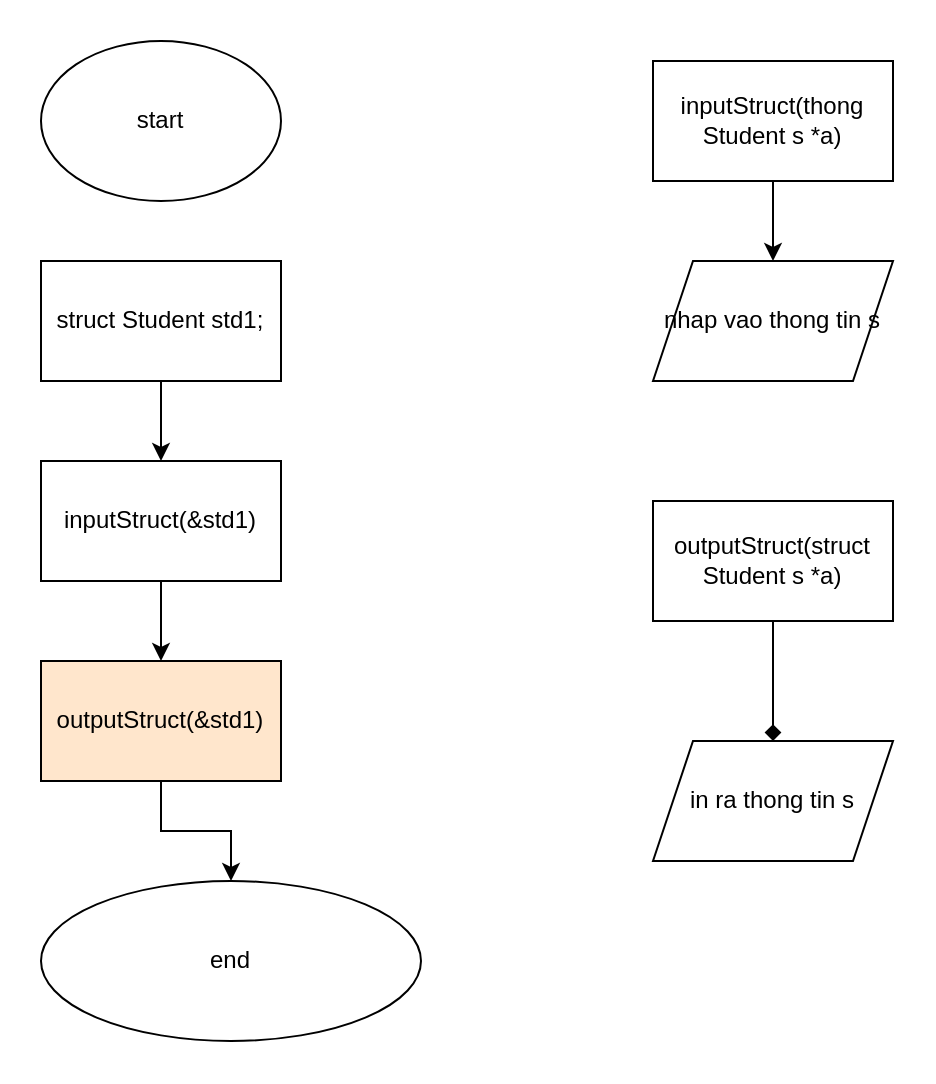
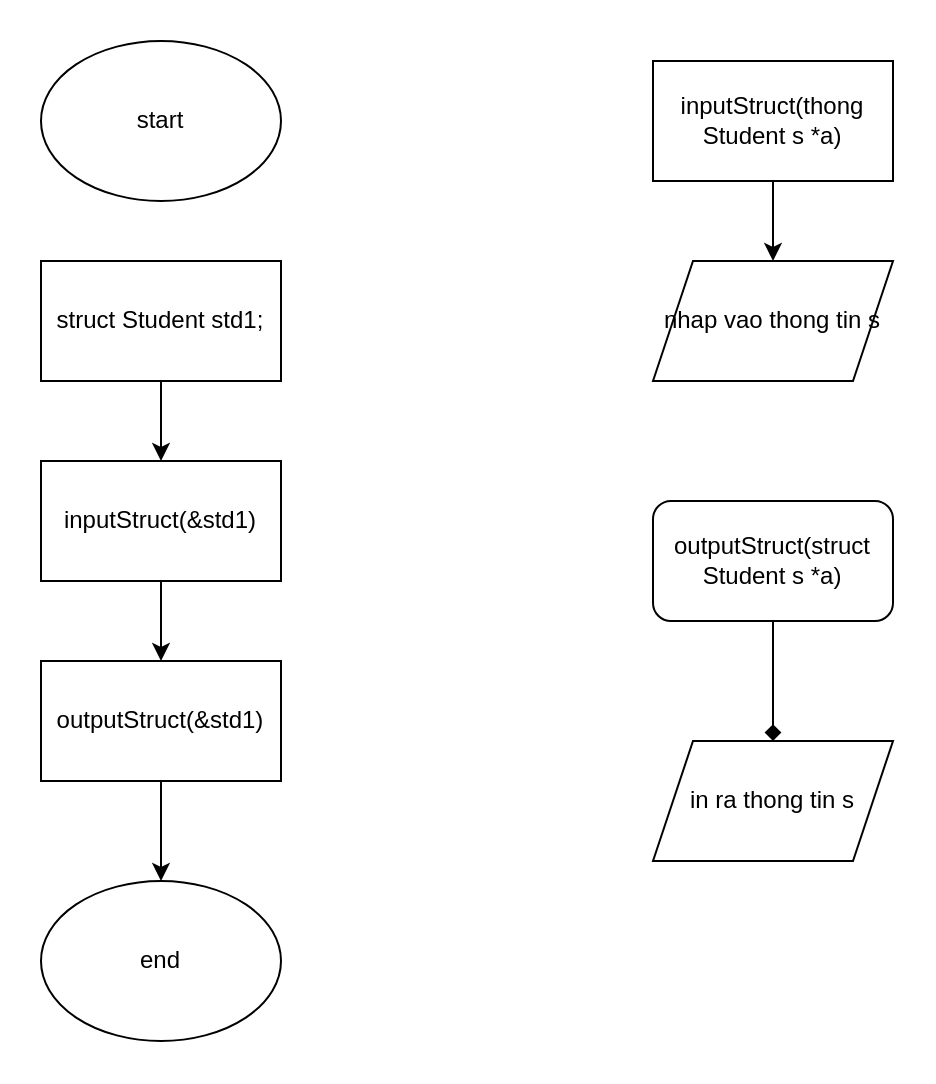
(773, 561) -> (773, 561)
(161, 721) -> (161, 721)
(231, 961) -> (161, 961)
